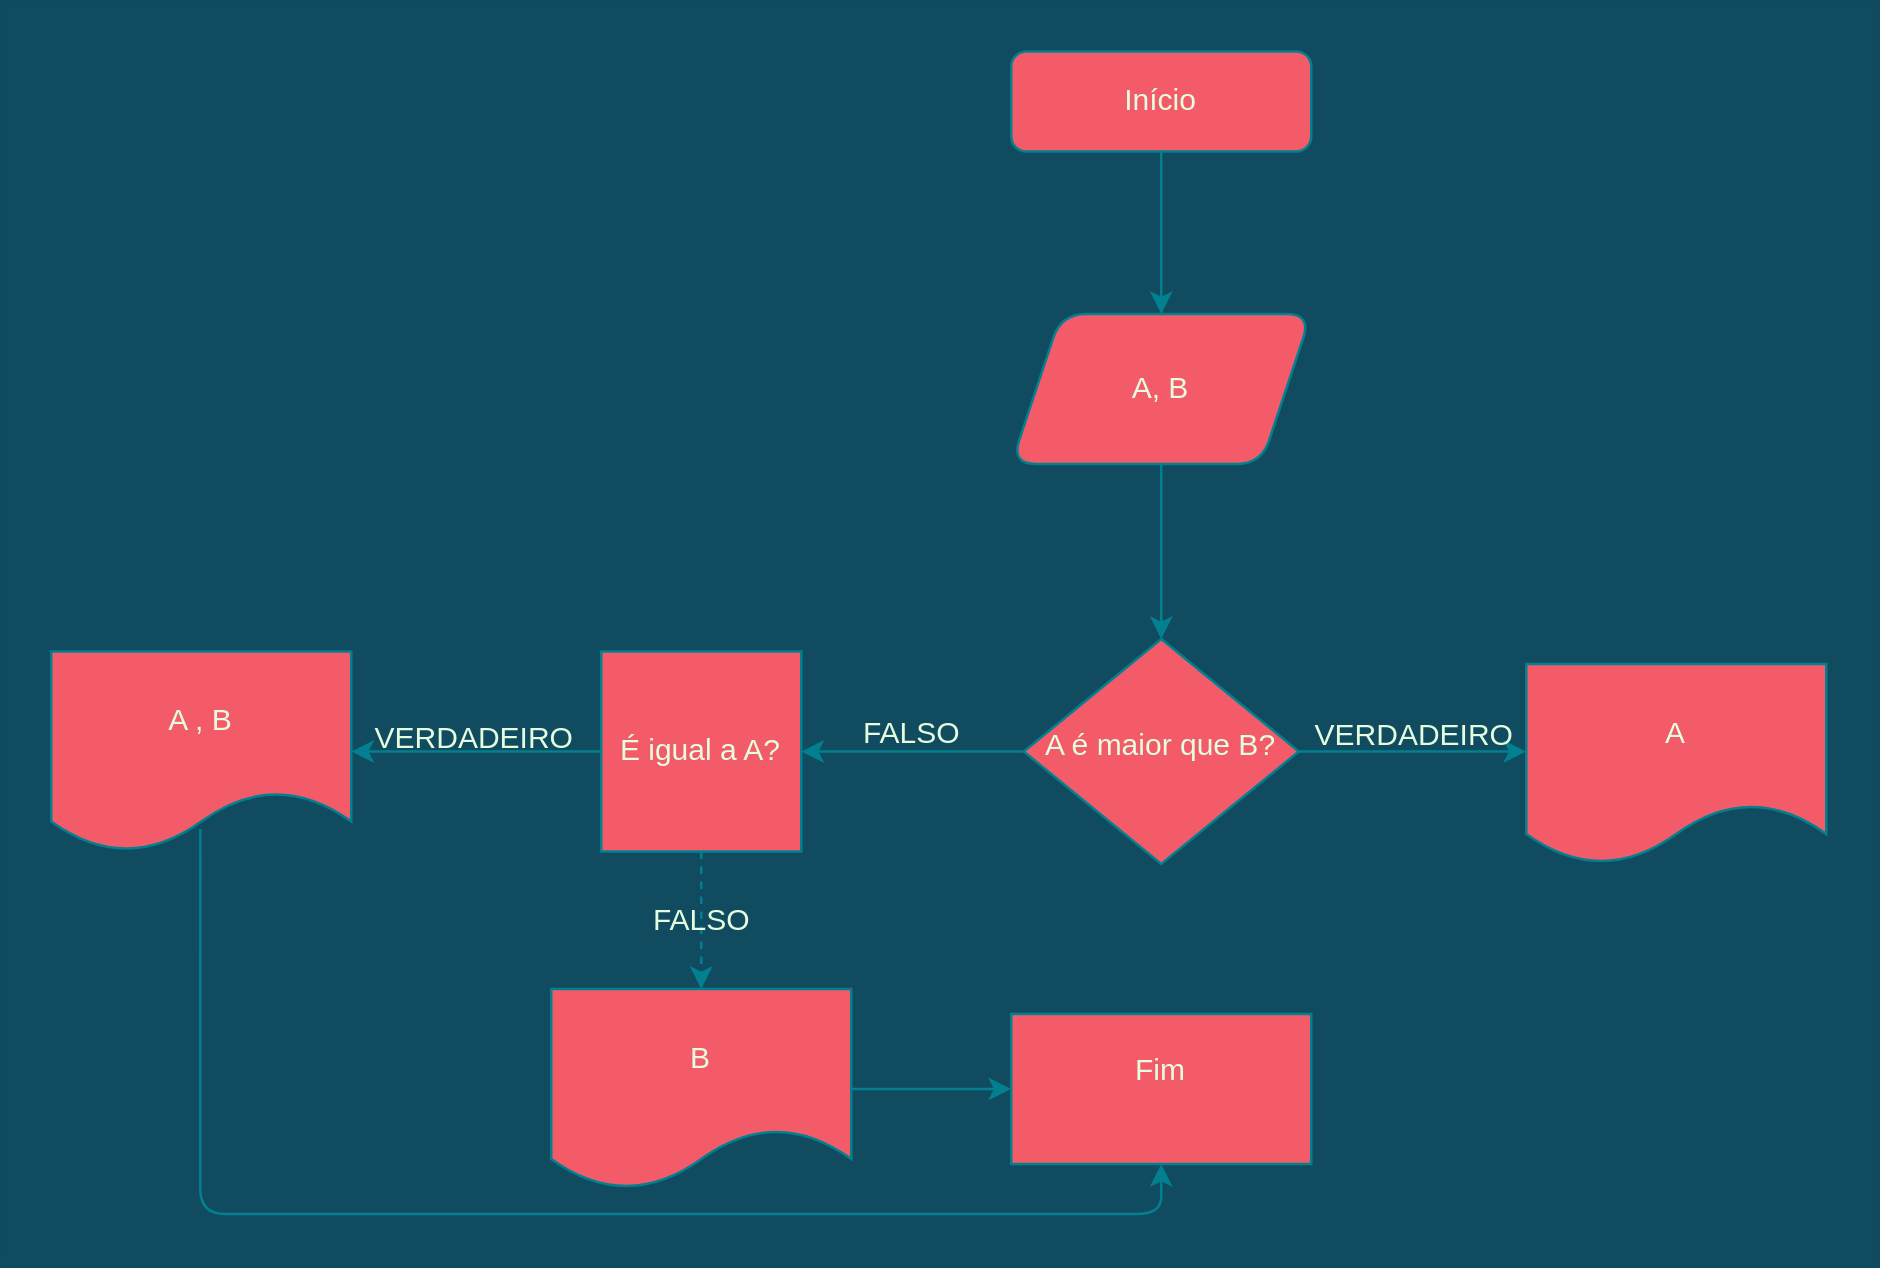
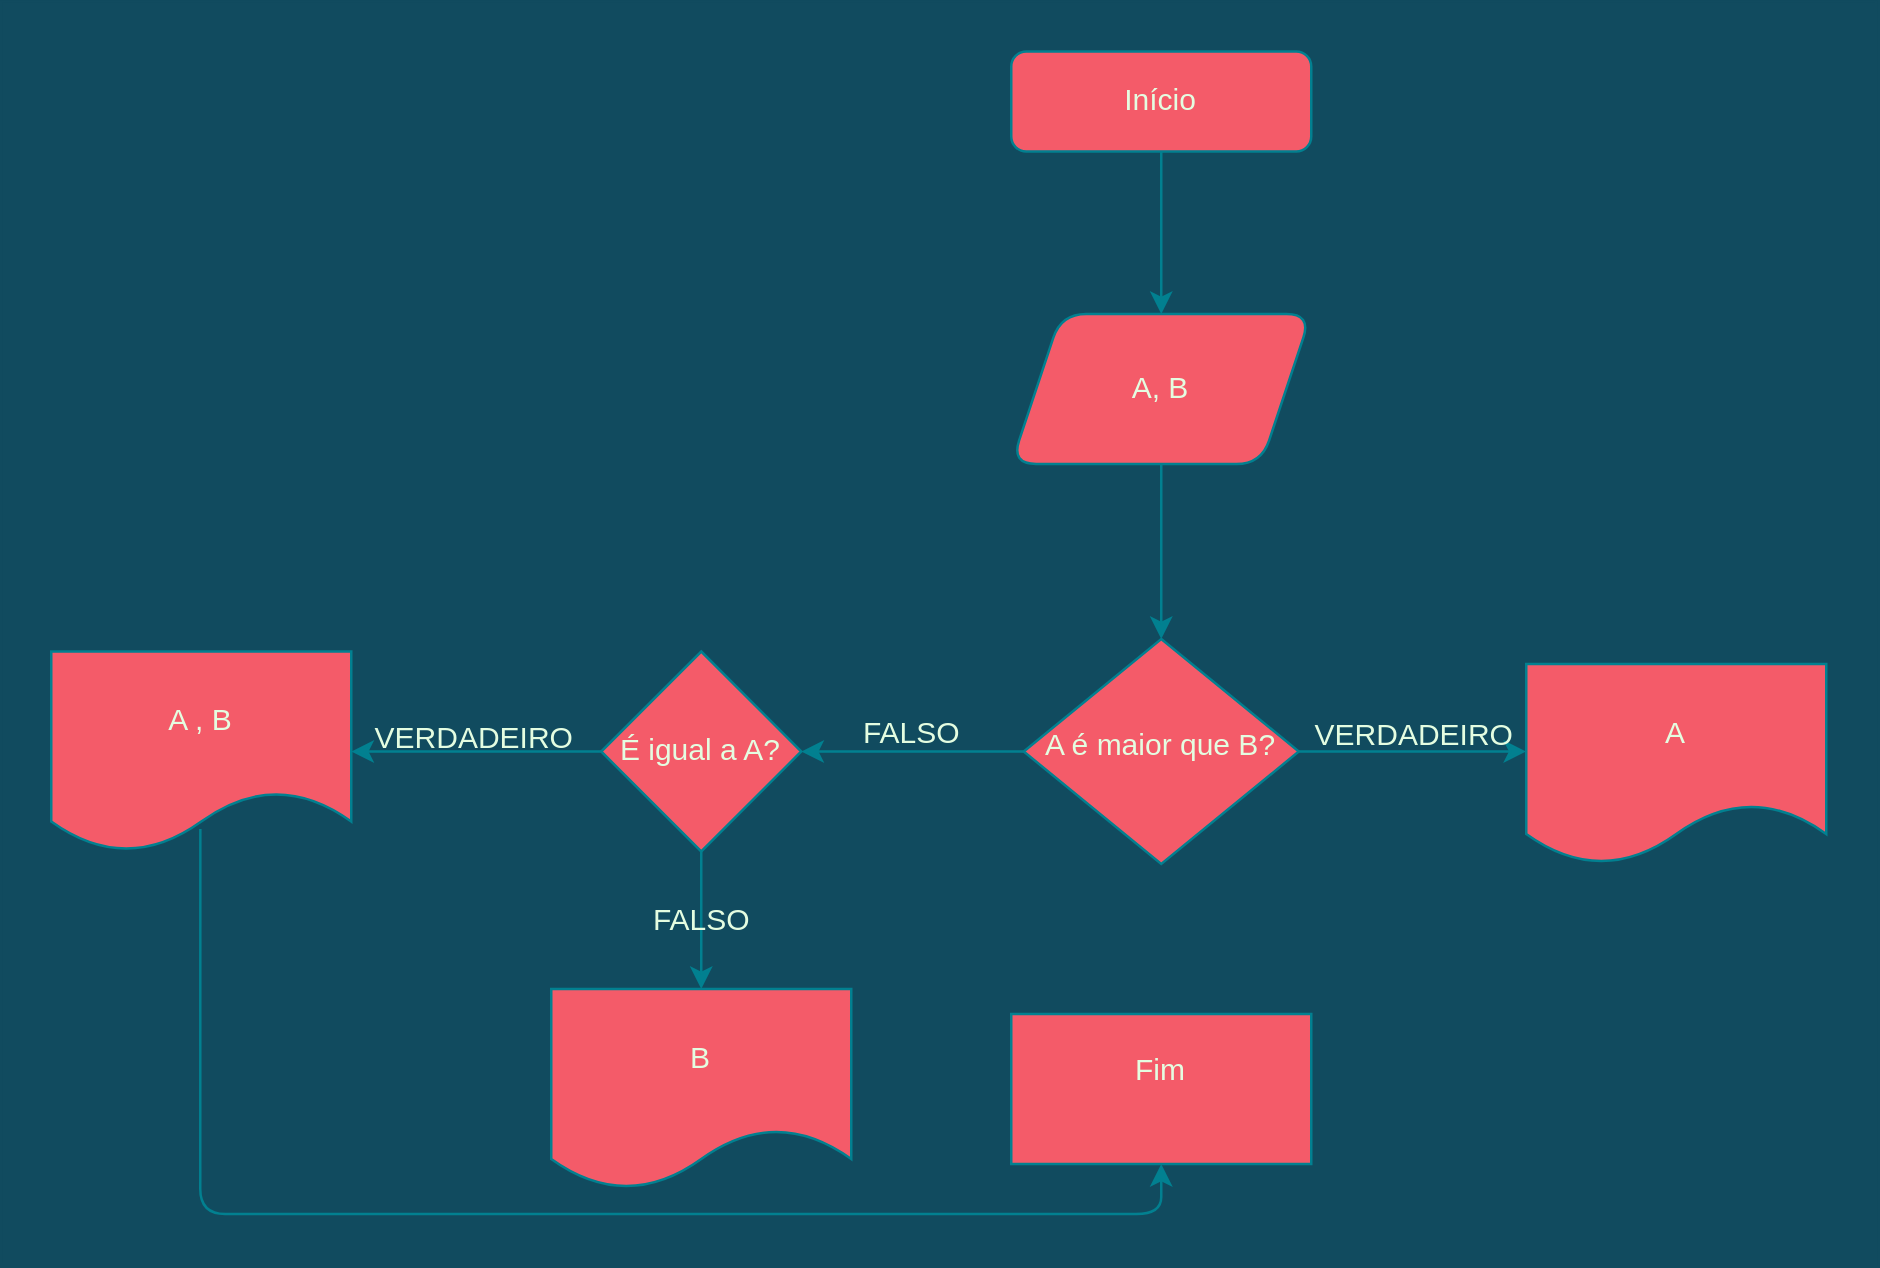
(701, 751) -> (701, 751)
(701, 851) -> (701, 851)
(923, 1089) -> none
